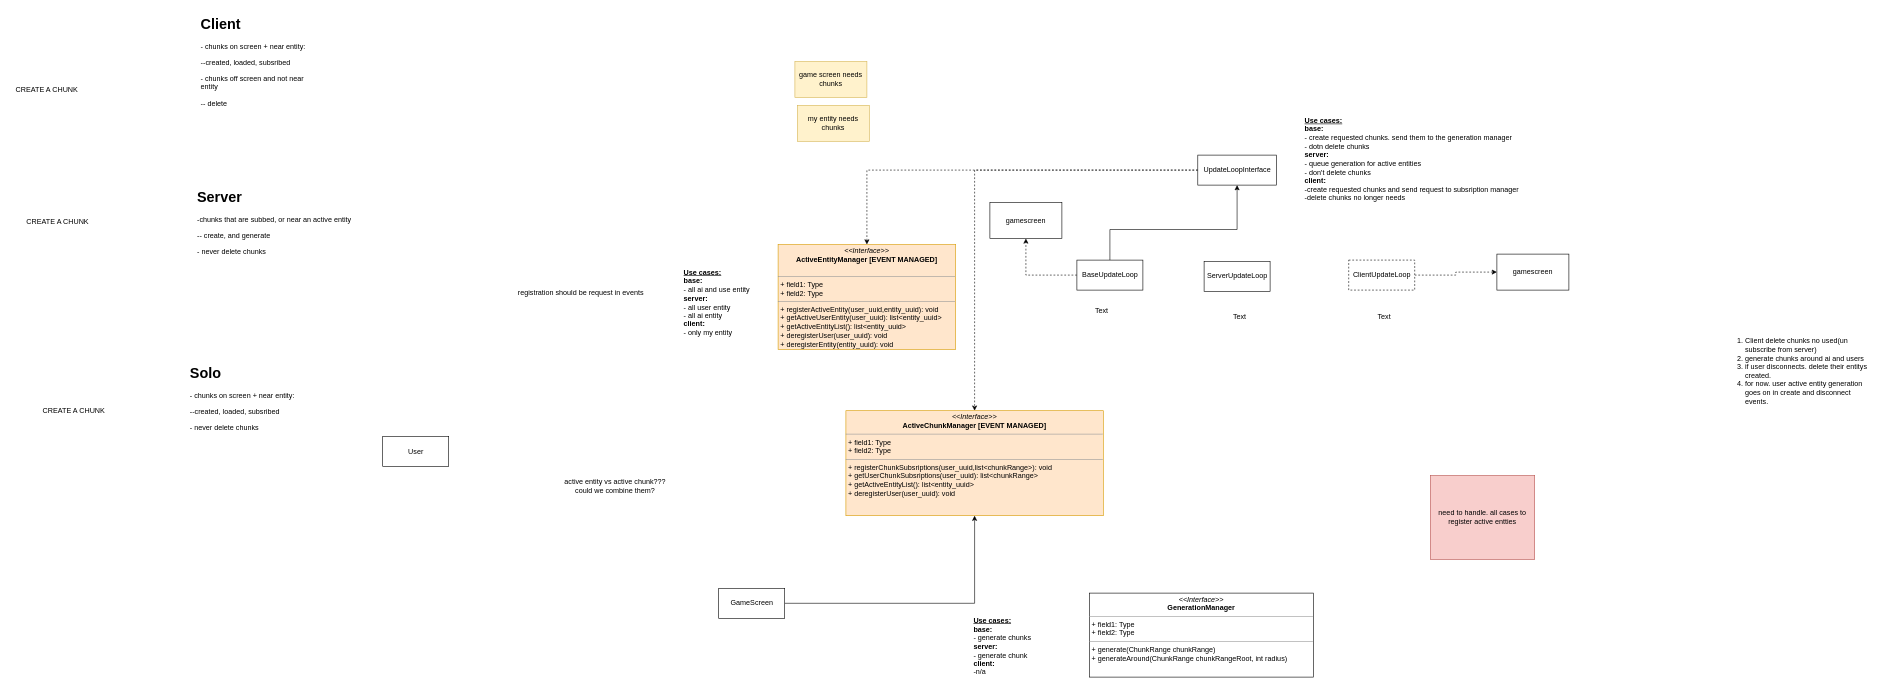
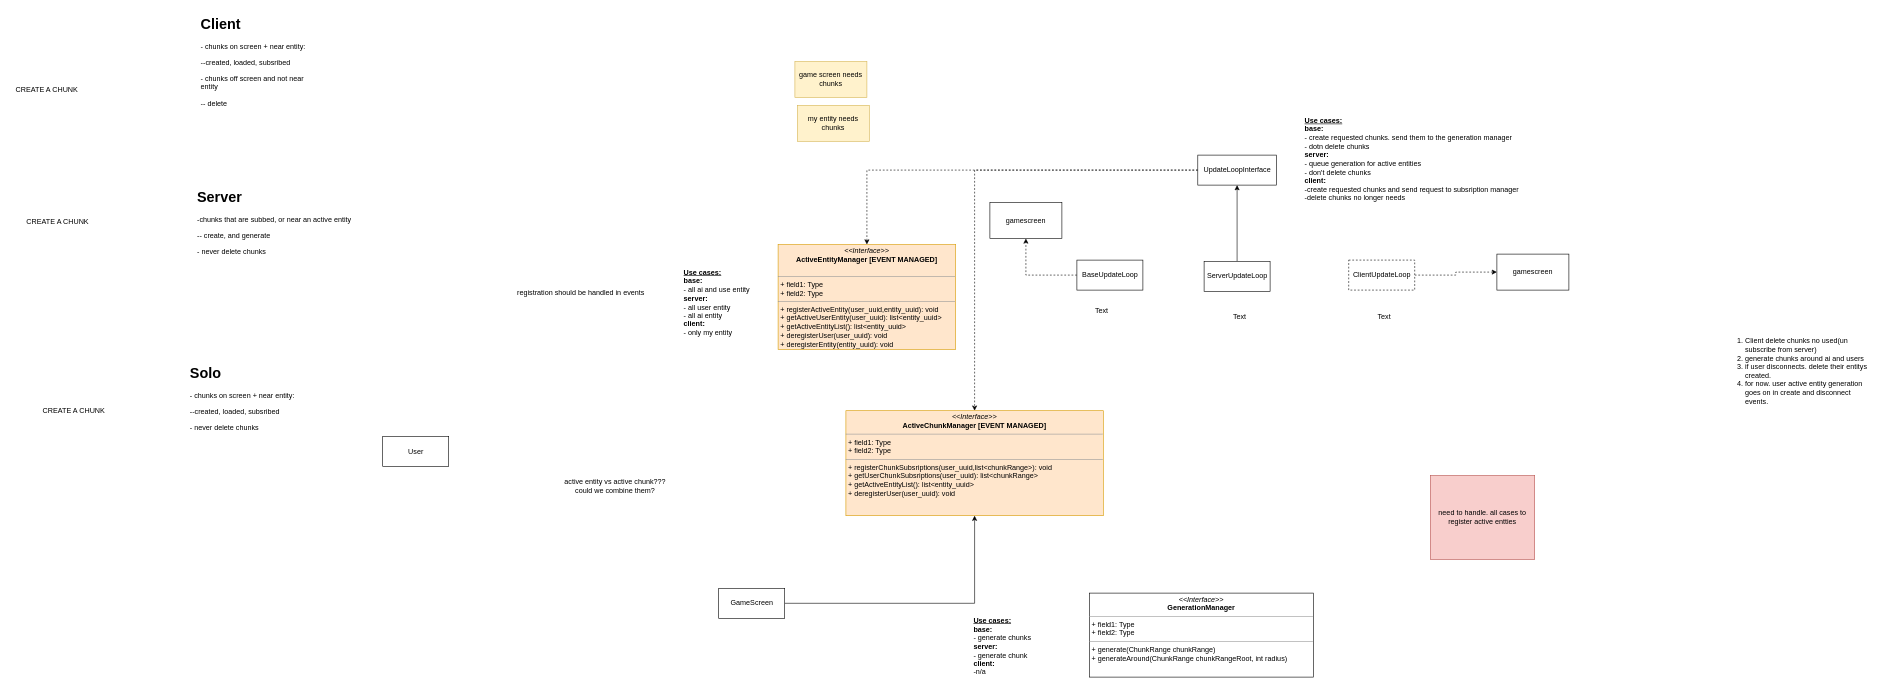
(1157, 230) -> none
none -> (1237, 246)
(581, 293) -> (581, 293)
